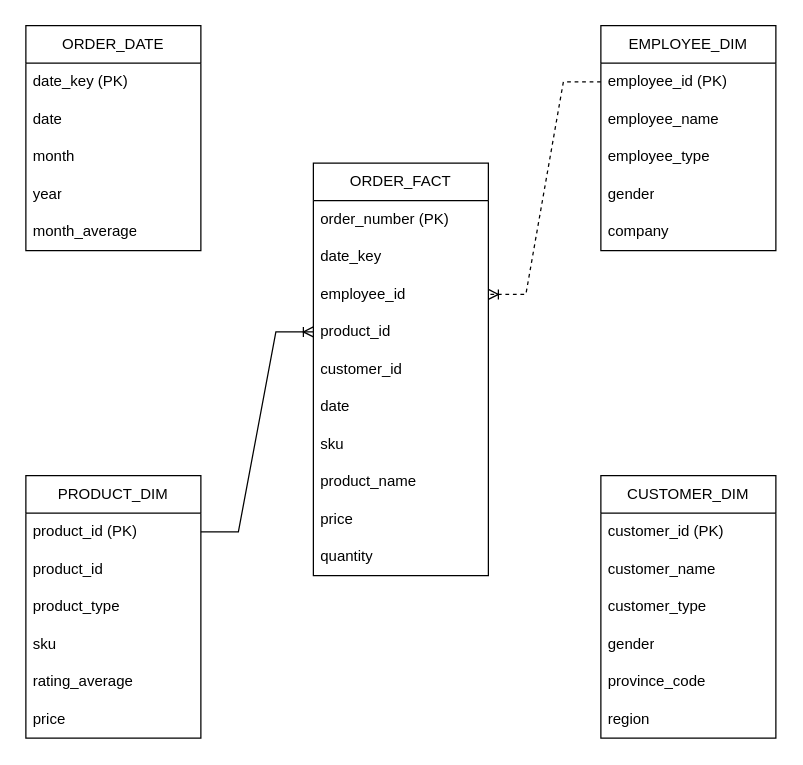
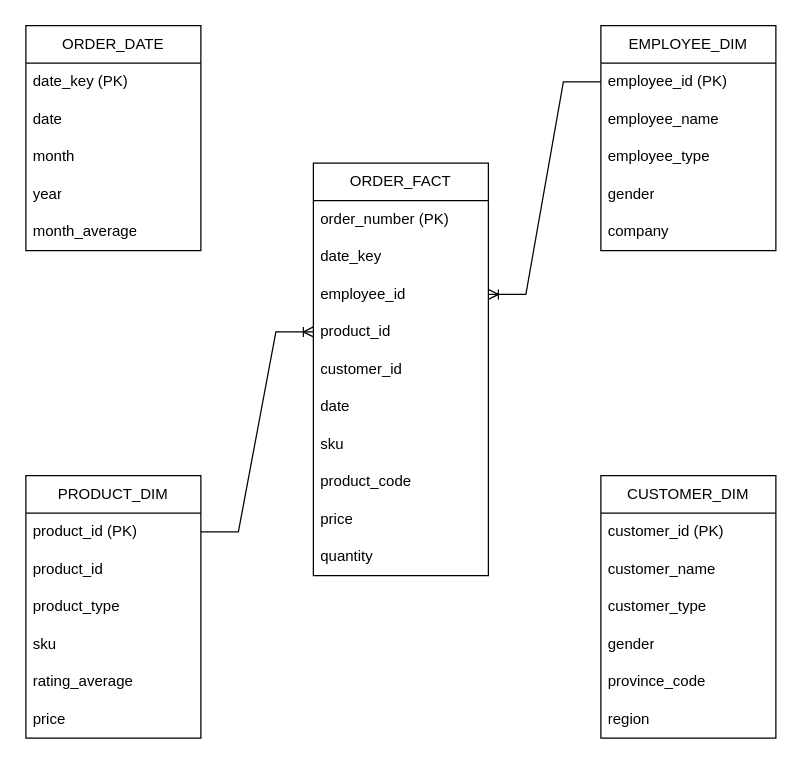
(544, 189) -> (544, 189)
(371, 482) -> (371, 482)
